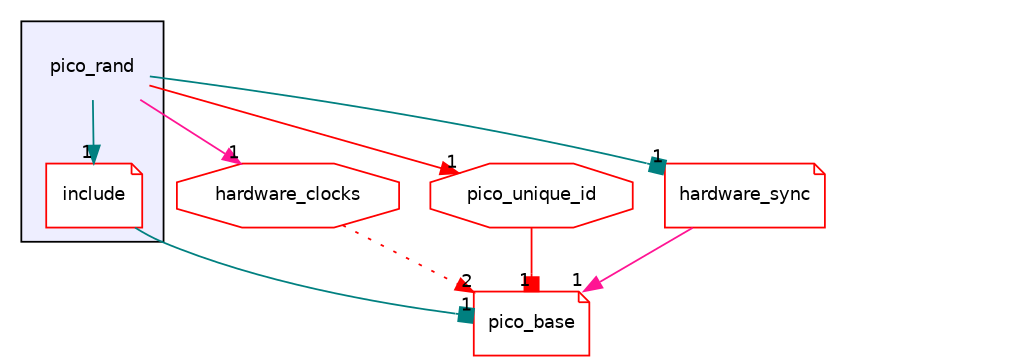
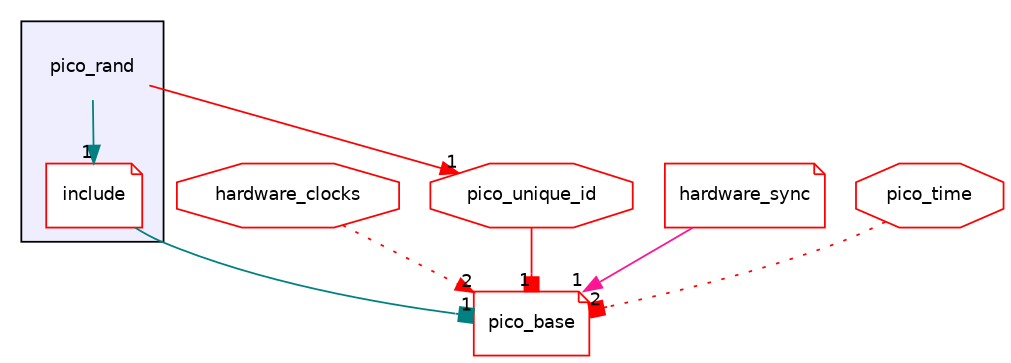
(399, 114) -> none
(183, 127) -> none
none -> (930, 196)
